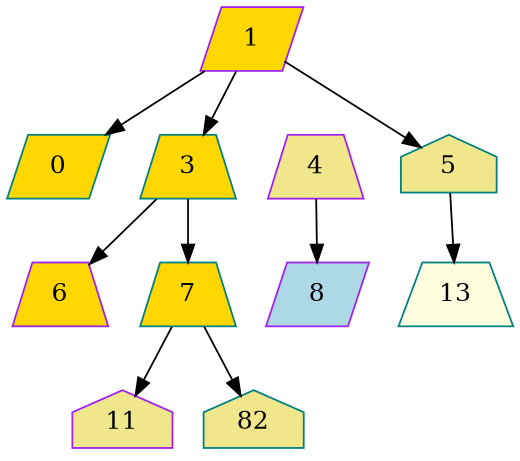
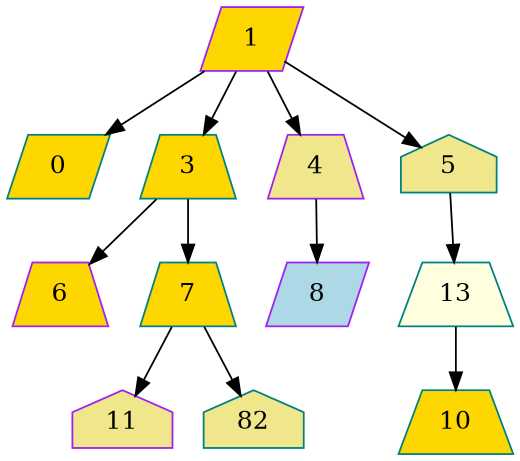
none -> (280, 95)
none -> (456, 422)
